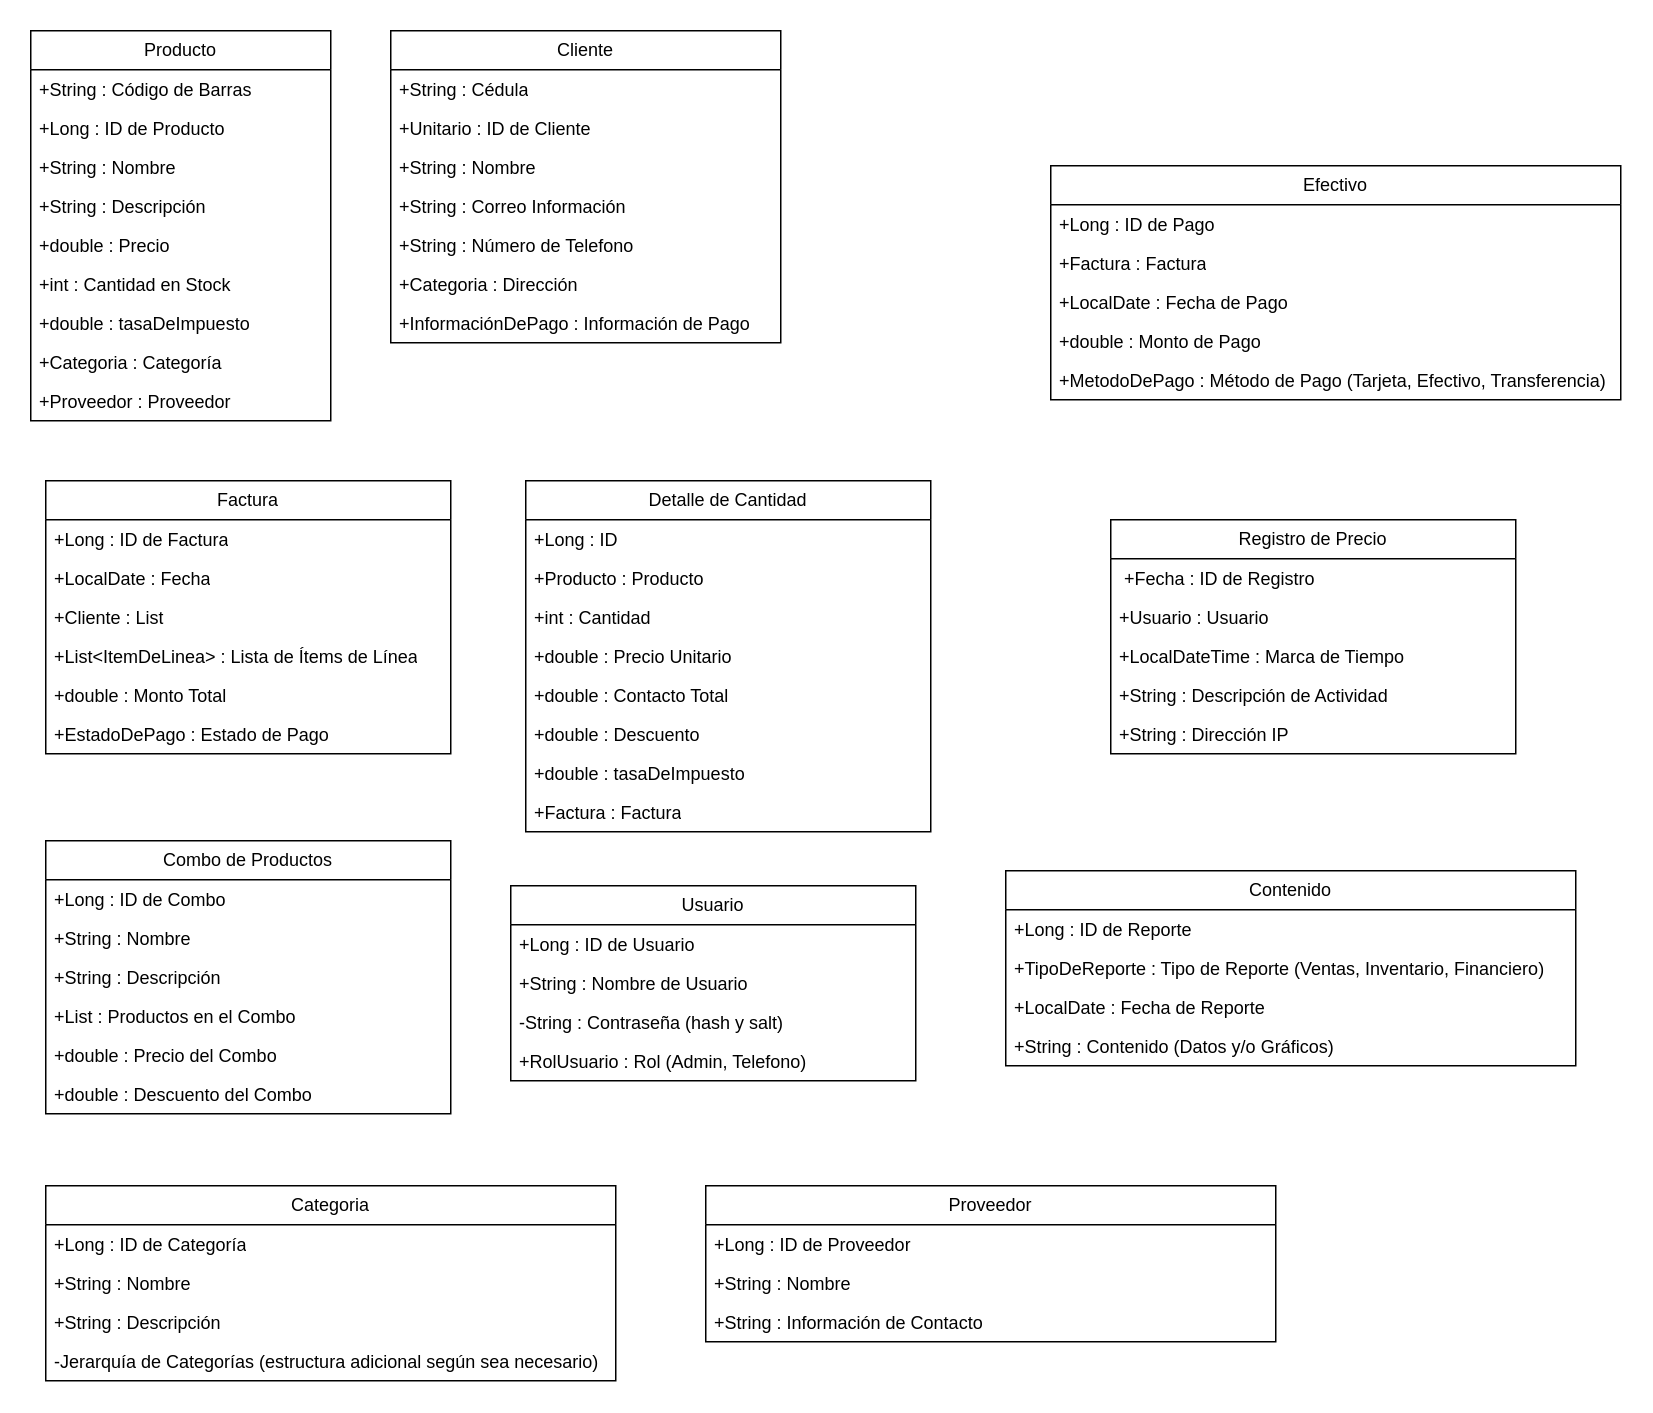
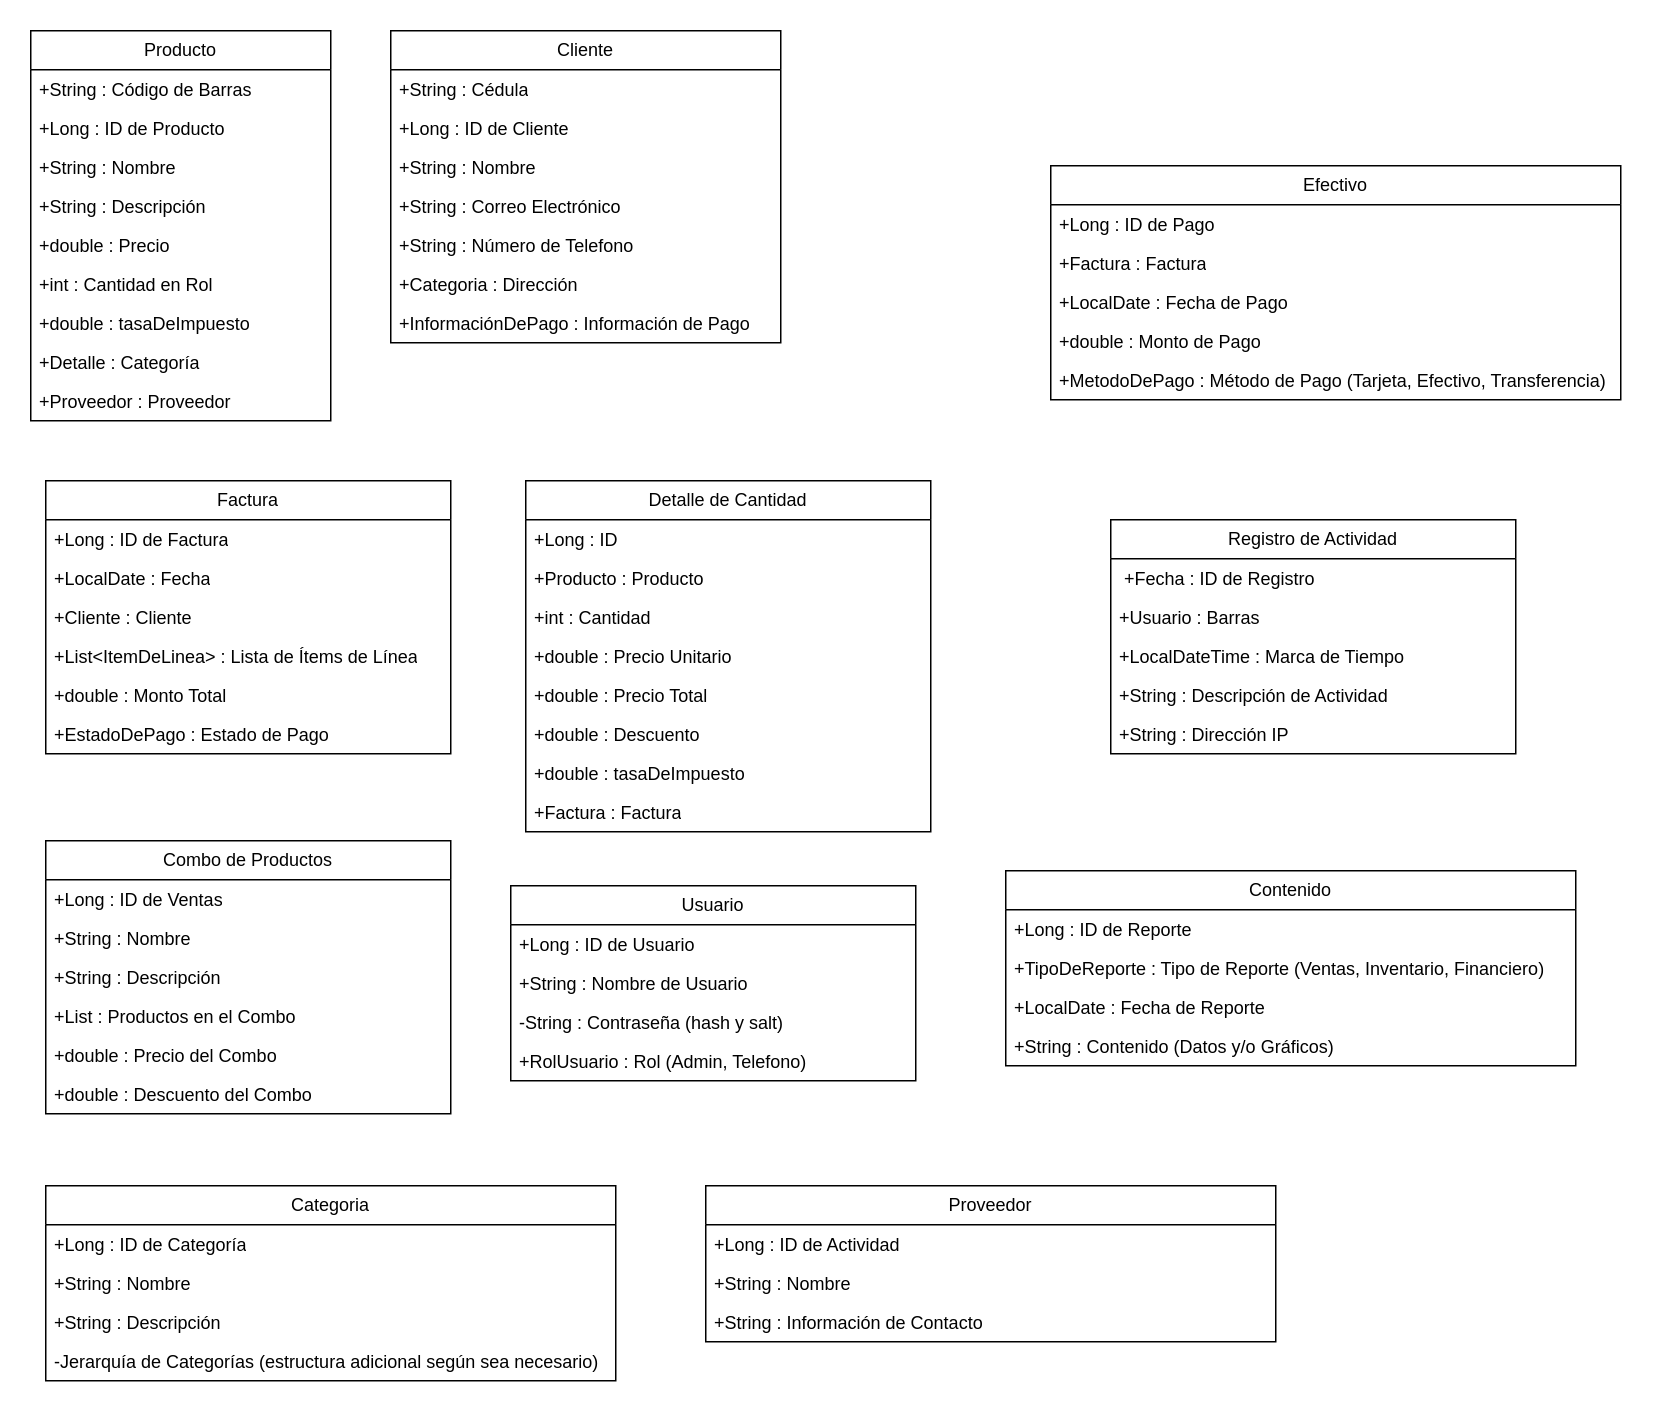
(505, 130) -> (489, 130)
(527, 208) -> (524, 208)
(144, 286) -> (132, 286)
(141, 364) -> (129, 364)
(1313, 539) -> (1313, 539)
(116, 619) -> (129, 619)
(1199, 619) -> (1196, 619)
(642, 697) -> (629, 697)
(139, 901) -> (144, 901)
(819, 1246) -> (814, 1246)
